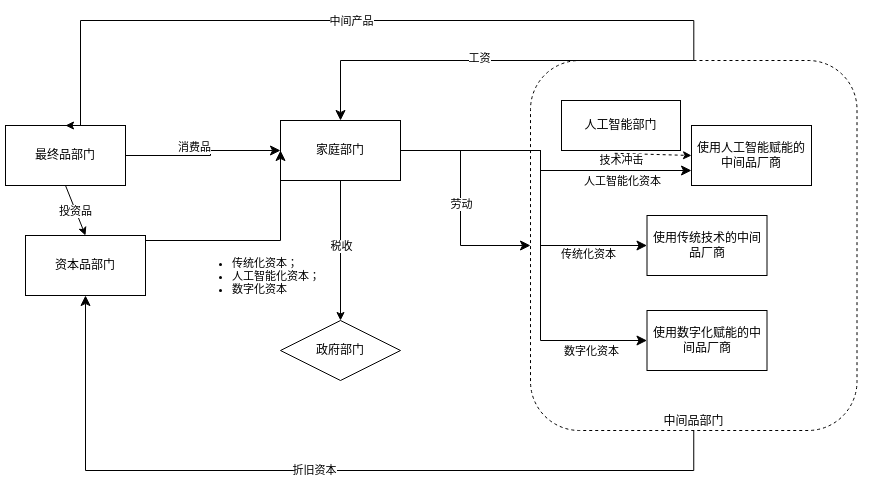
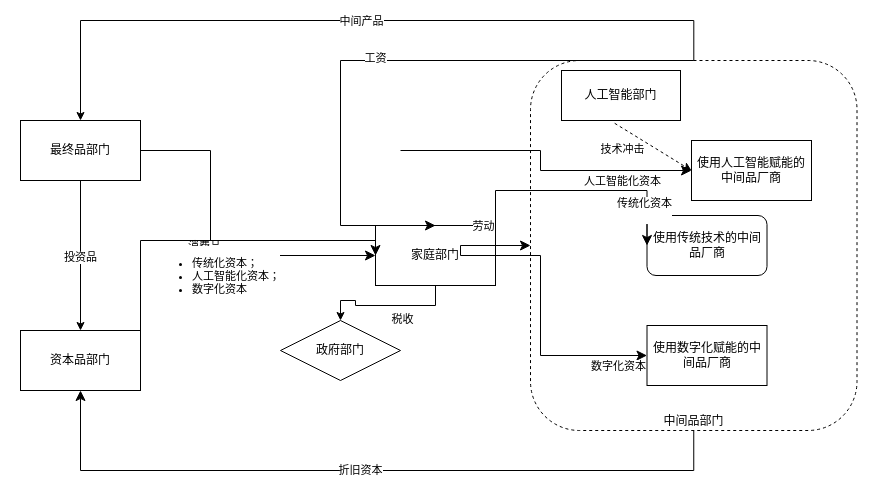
(621, 126) -> (621, 96)
(341, 151) -> (436, 256)
(66, 156) -> (81, 151)
(752, 156) -> (752, 171)
(707, 246) -> (707, 246)
(86, 266) -> (81, 361)
(707, 341) -> (707, 356)
